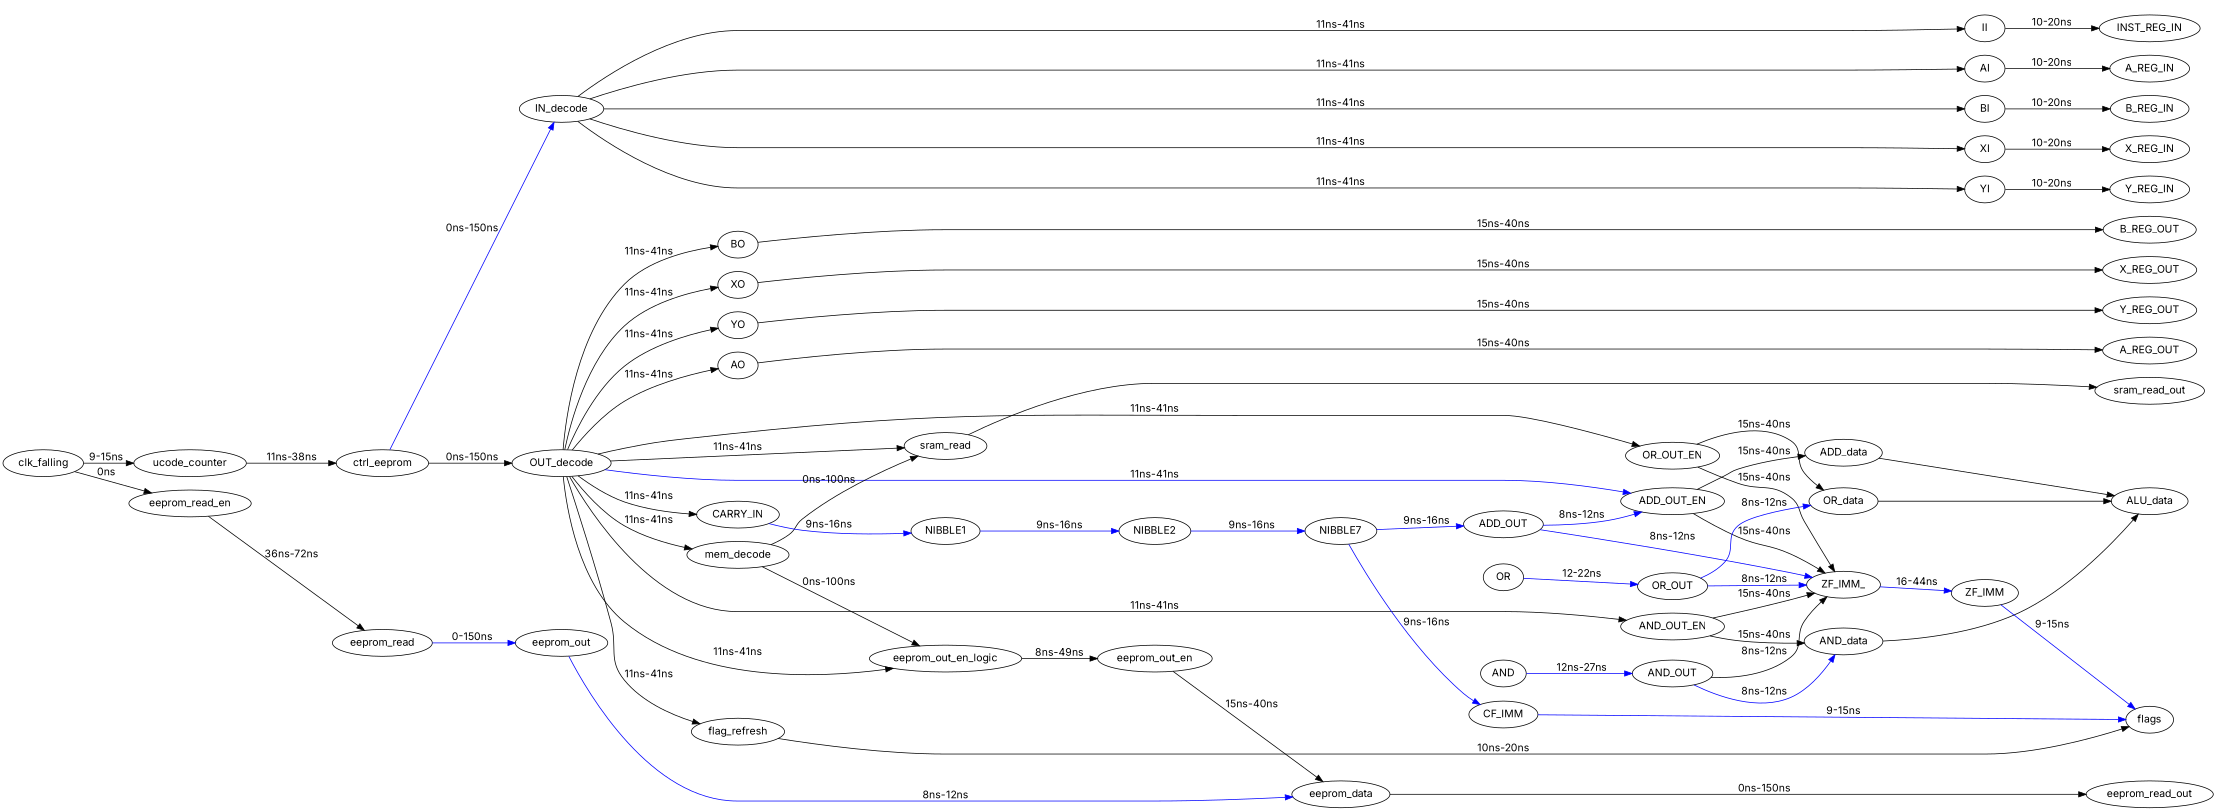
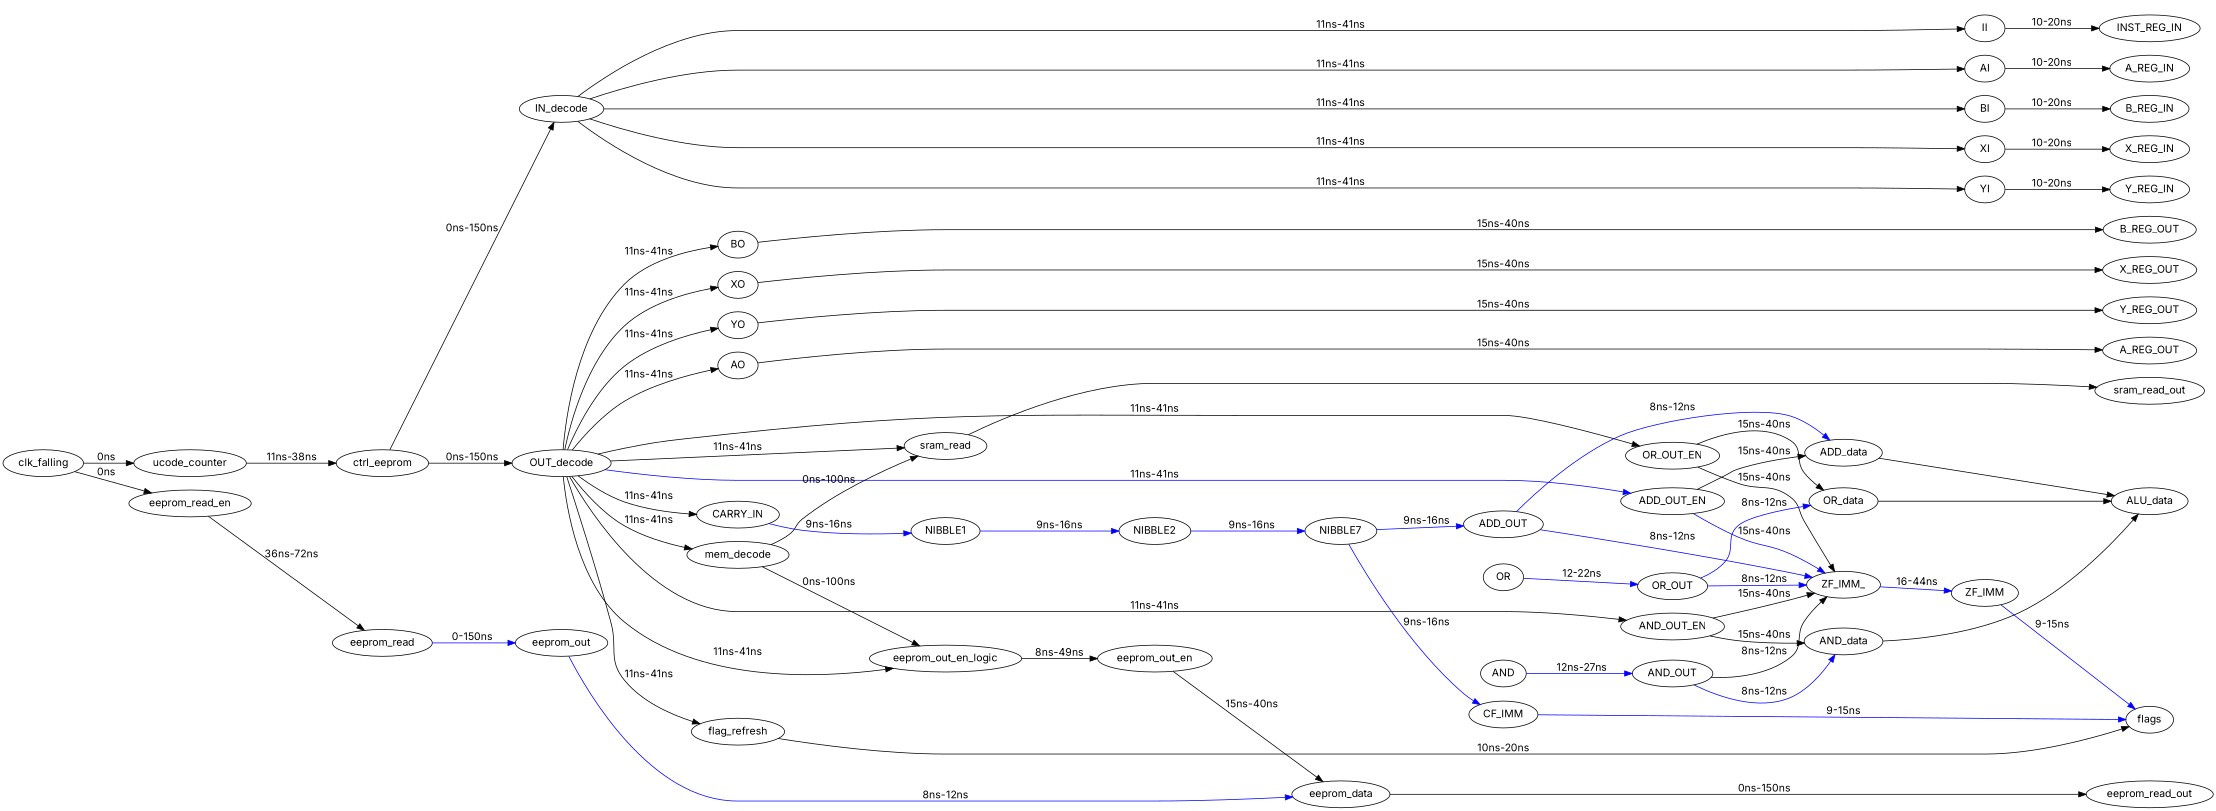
(470, 289) -> (470, 289)
(106, 458) -> (106, 458)
(1589, 523) -> (1660, 424)
(1755, 543) -> (1755, 543)
